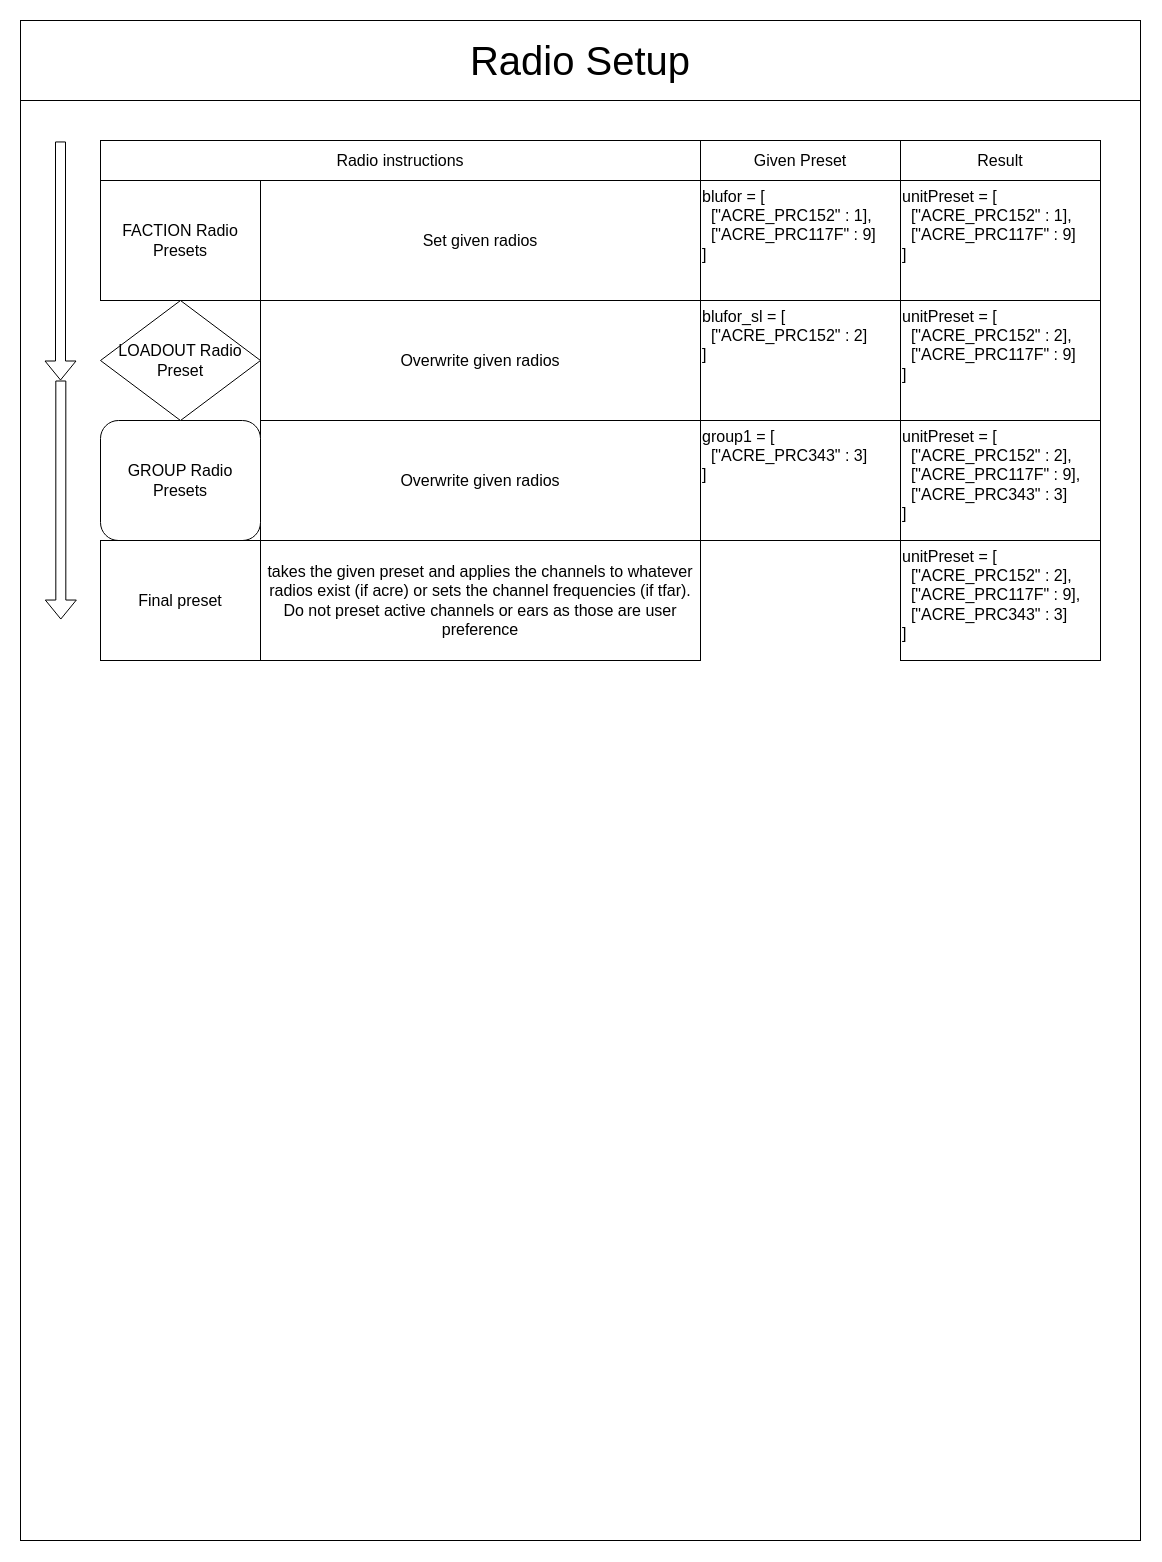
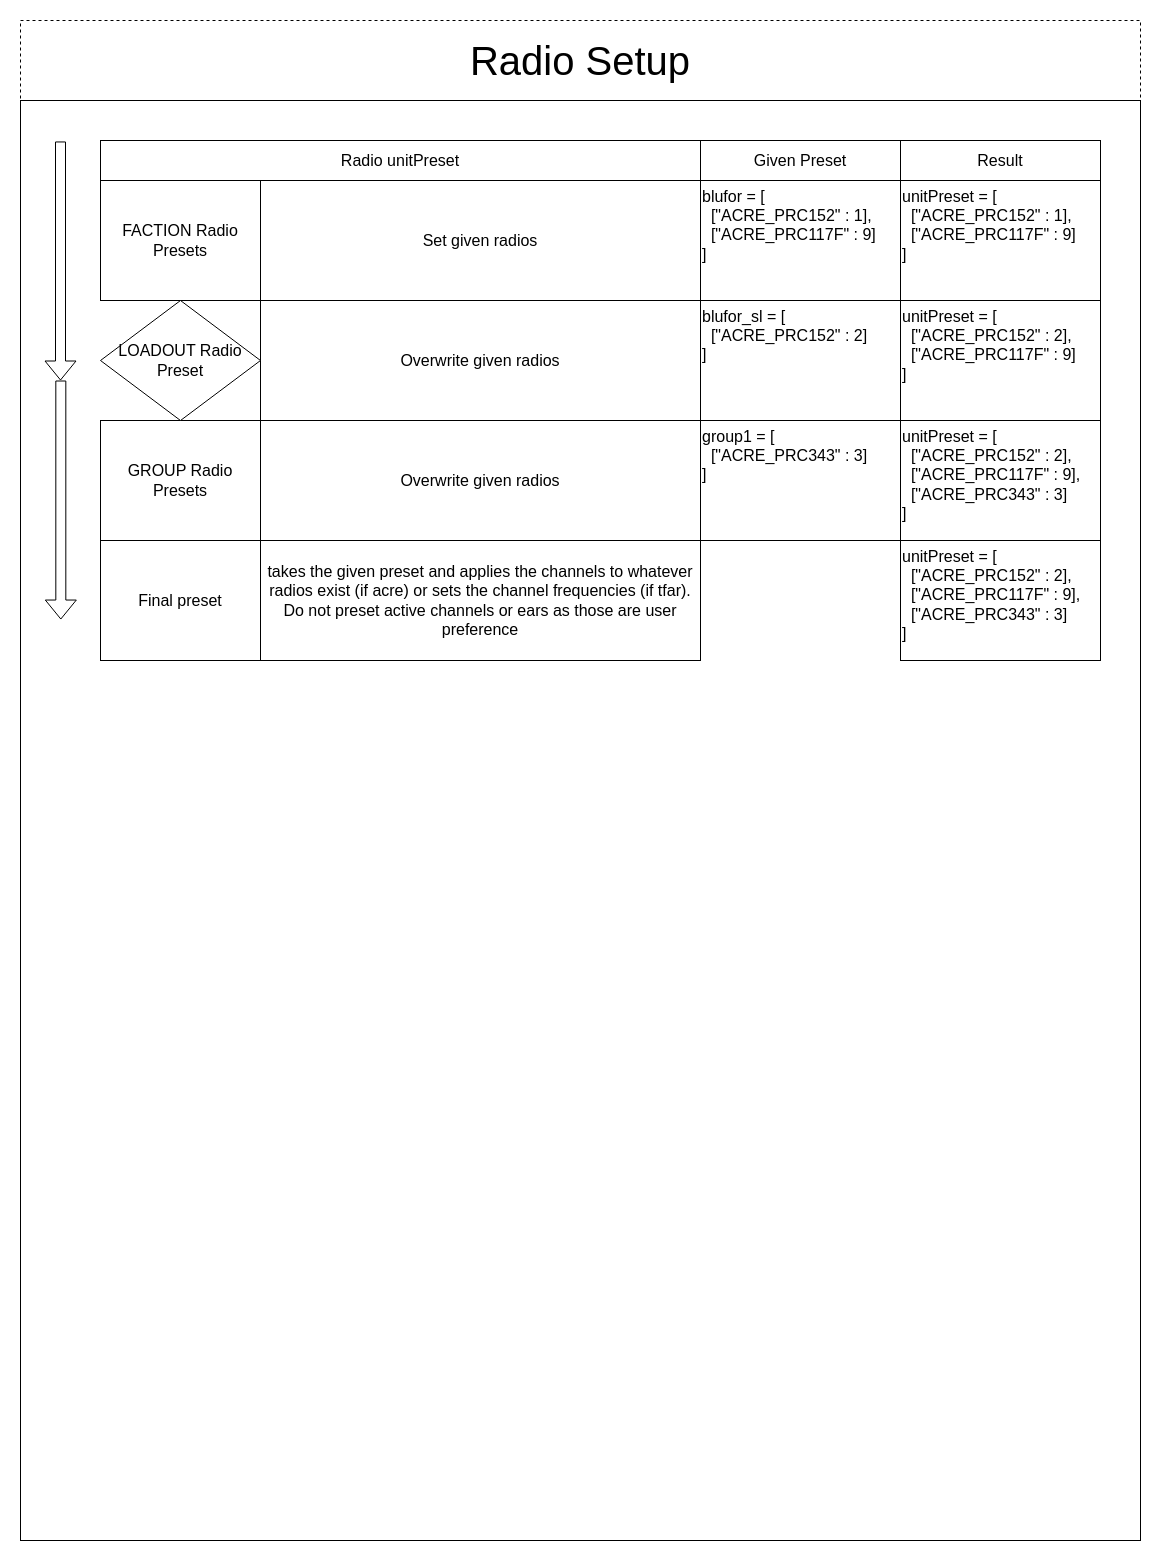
(581, 61) -> (581, 61)
(401, 161) -> (401, 161)
(181, 481) -> (181, 481)
